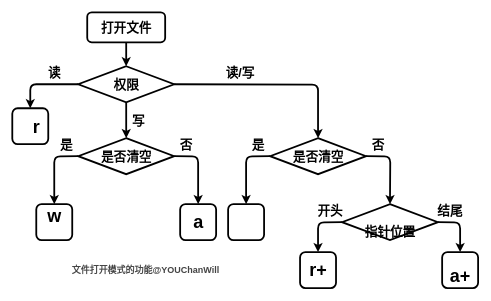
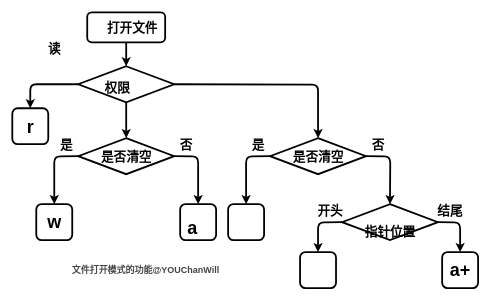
(126, 27) -> (132, 27)
(54, 72) -> (54, 48)
(240, 72) -> none
(126, 84) -> (117, 87)
(138, 120) -> none
(36, 126) -> (30, 126)
(54, 216) -> (54, 222)
(198, 222) -> (192, 228)
(318, 270) -> none
(461, 276) -> (461, 270)
